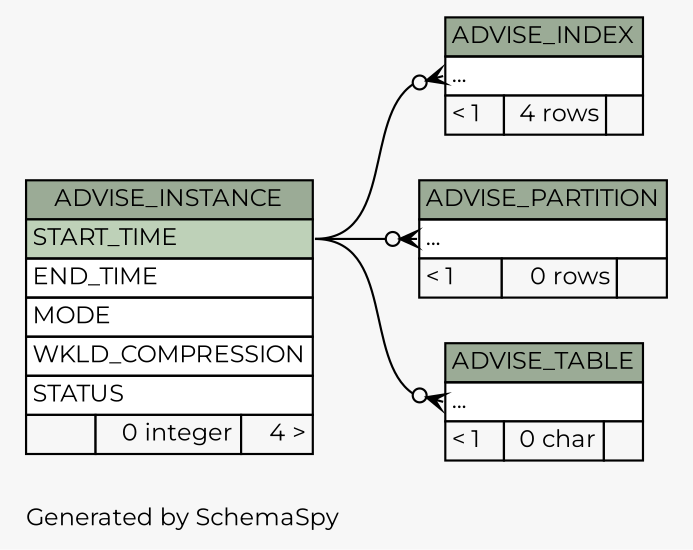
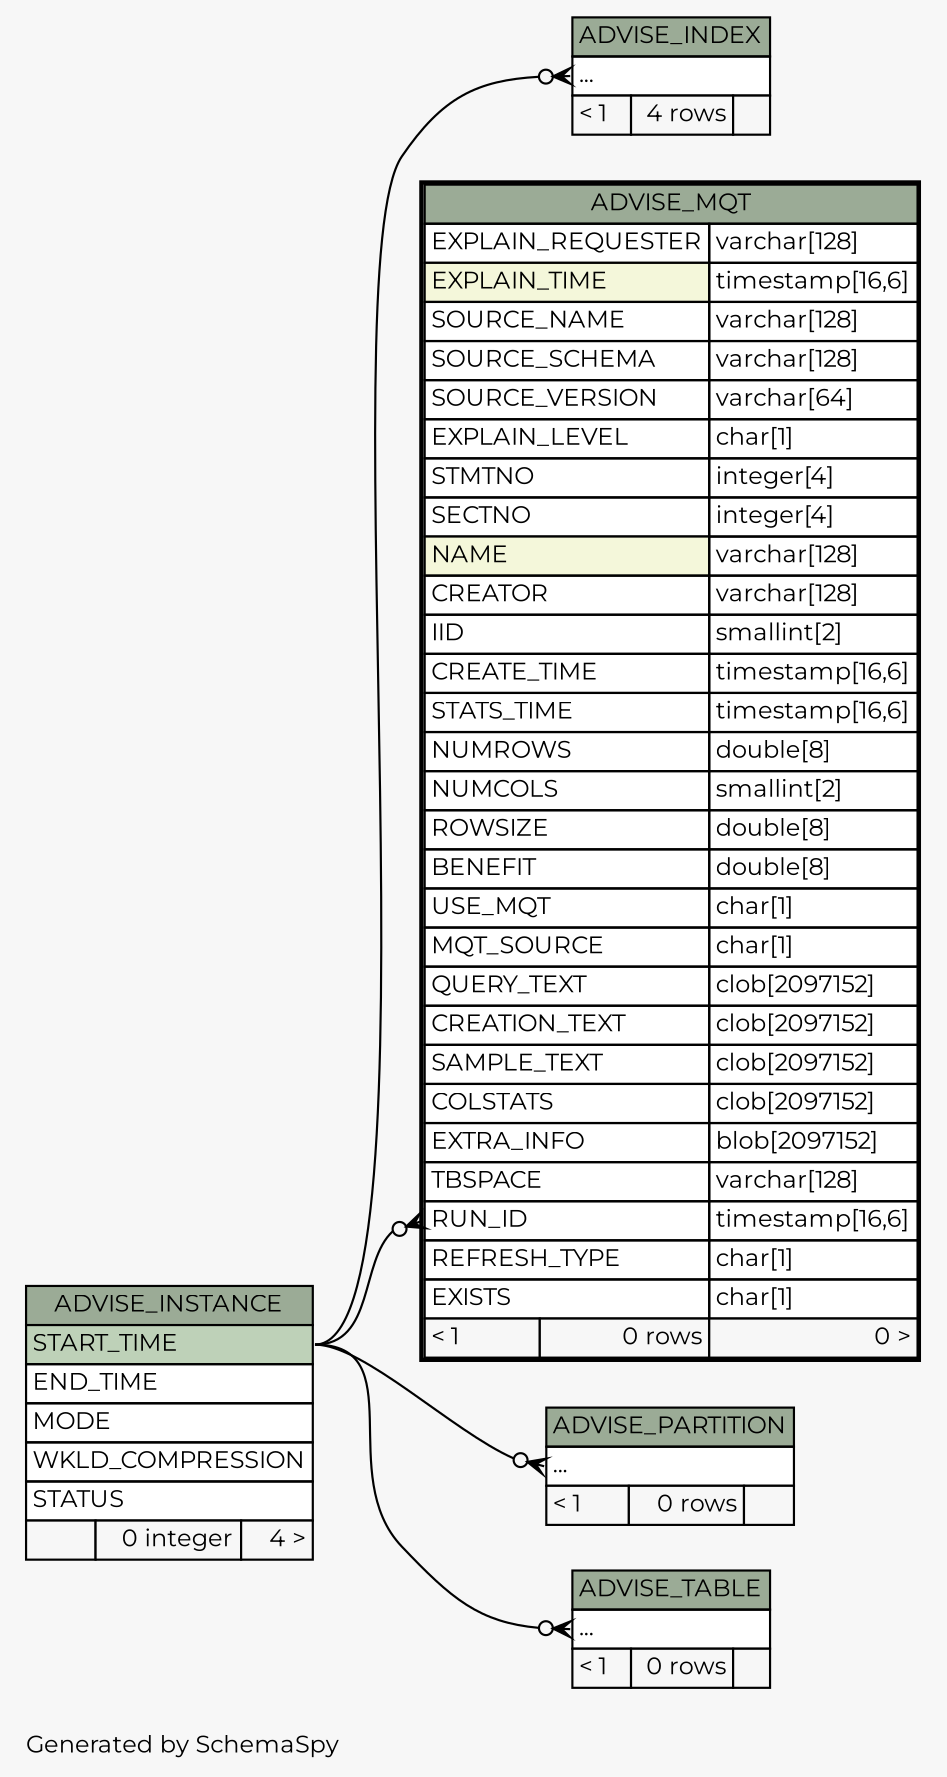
(558, 440) -> (686, 1667)
none -> (670, 771)
